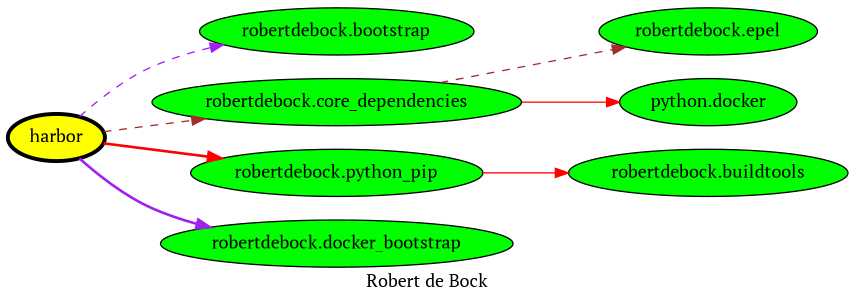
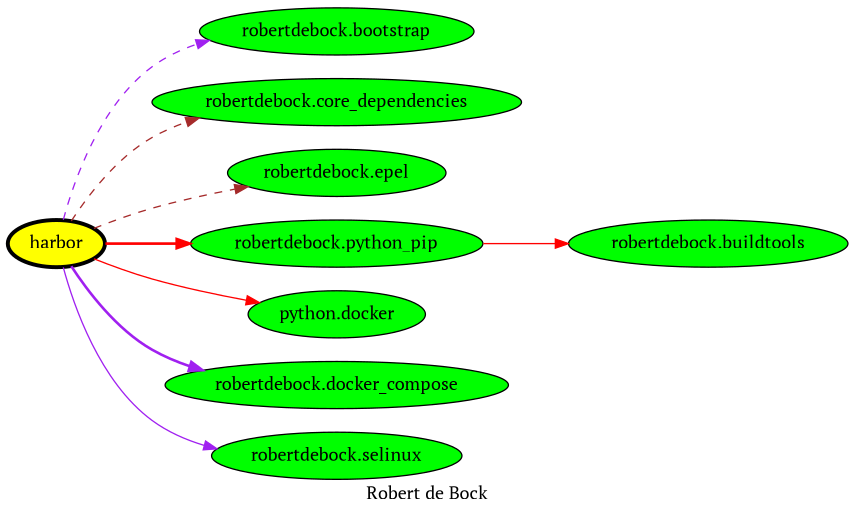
(526, 66) -> (163, 205)
(564, 102) -> (169, 283)
(337, 244) -> (337, 385)
none -> (337, 456)
